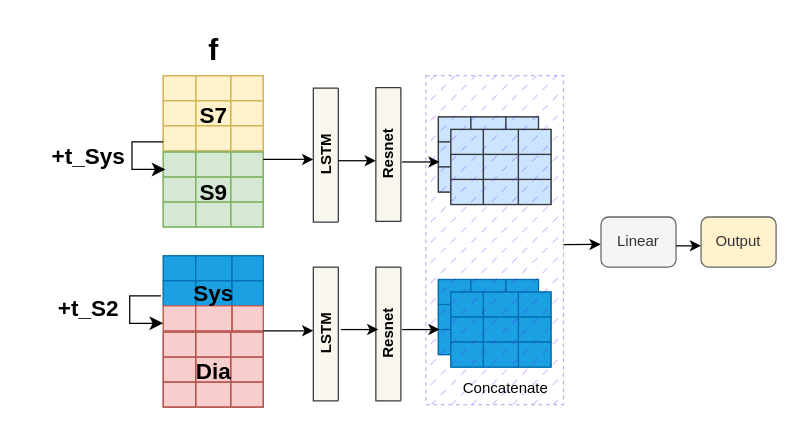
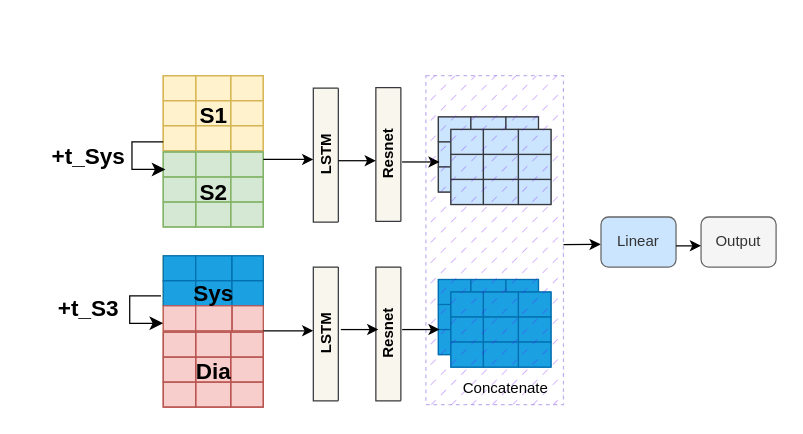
(213, 51) -> none
(214, 113) -> (214, 113)
(214, 191) -> (214, 191)
(638, 242) -> (638, 242)
(738, 242) -> (738, 242)
(89, 307) -> (89, 307)
